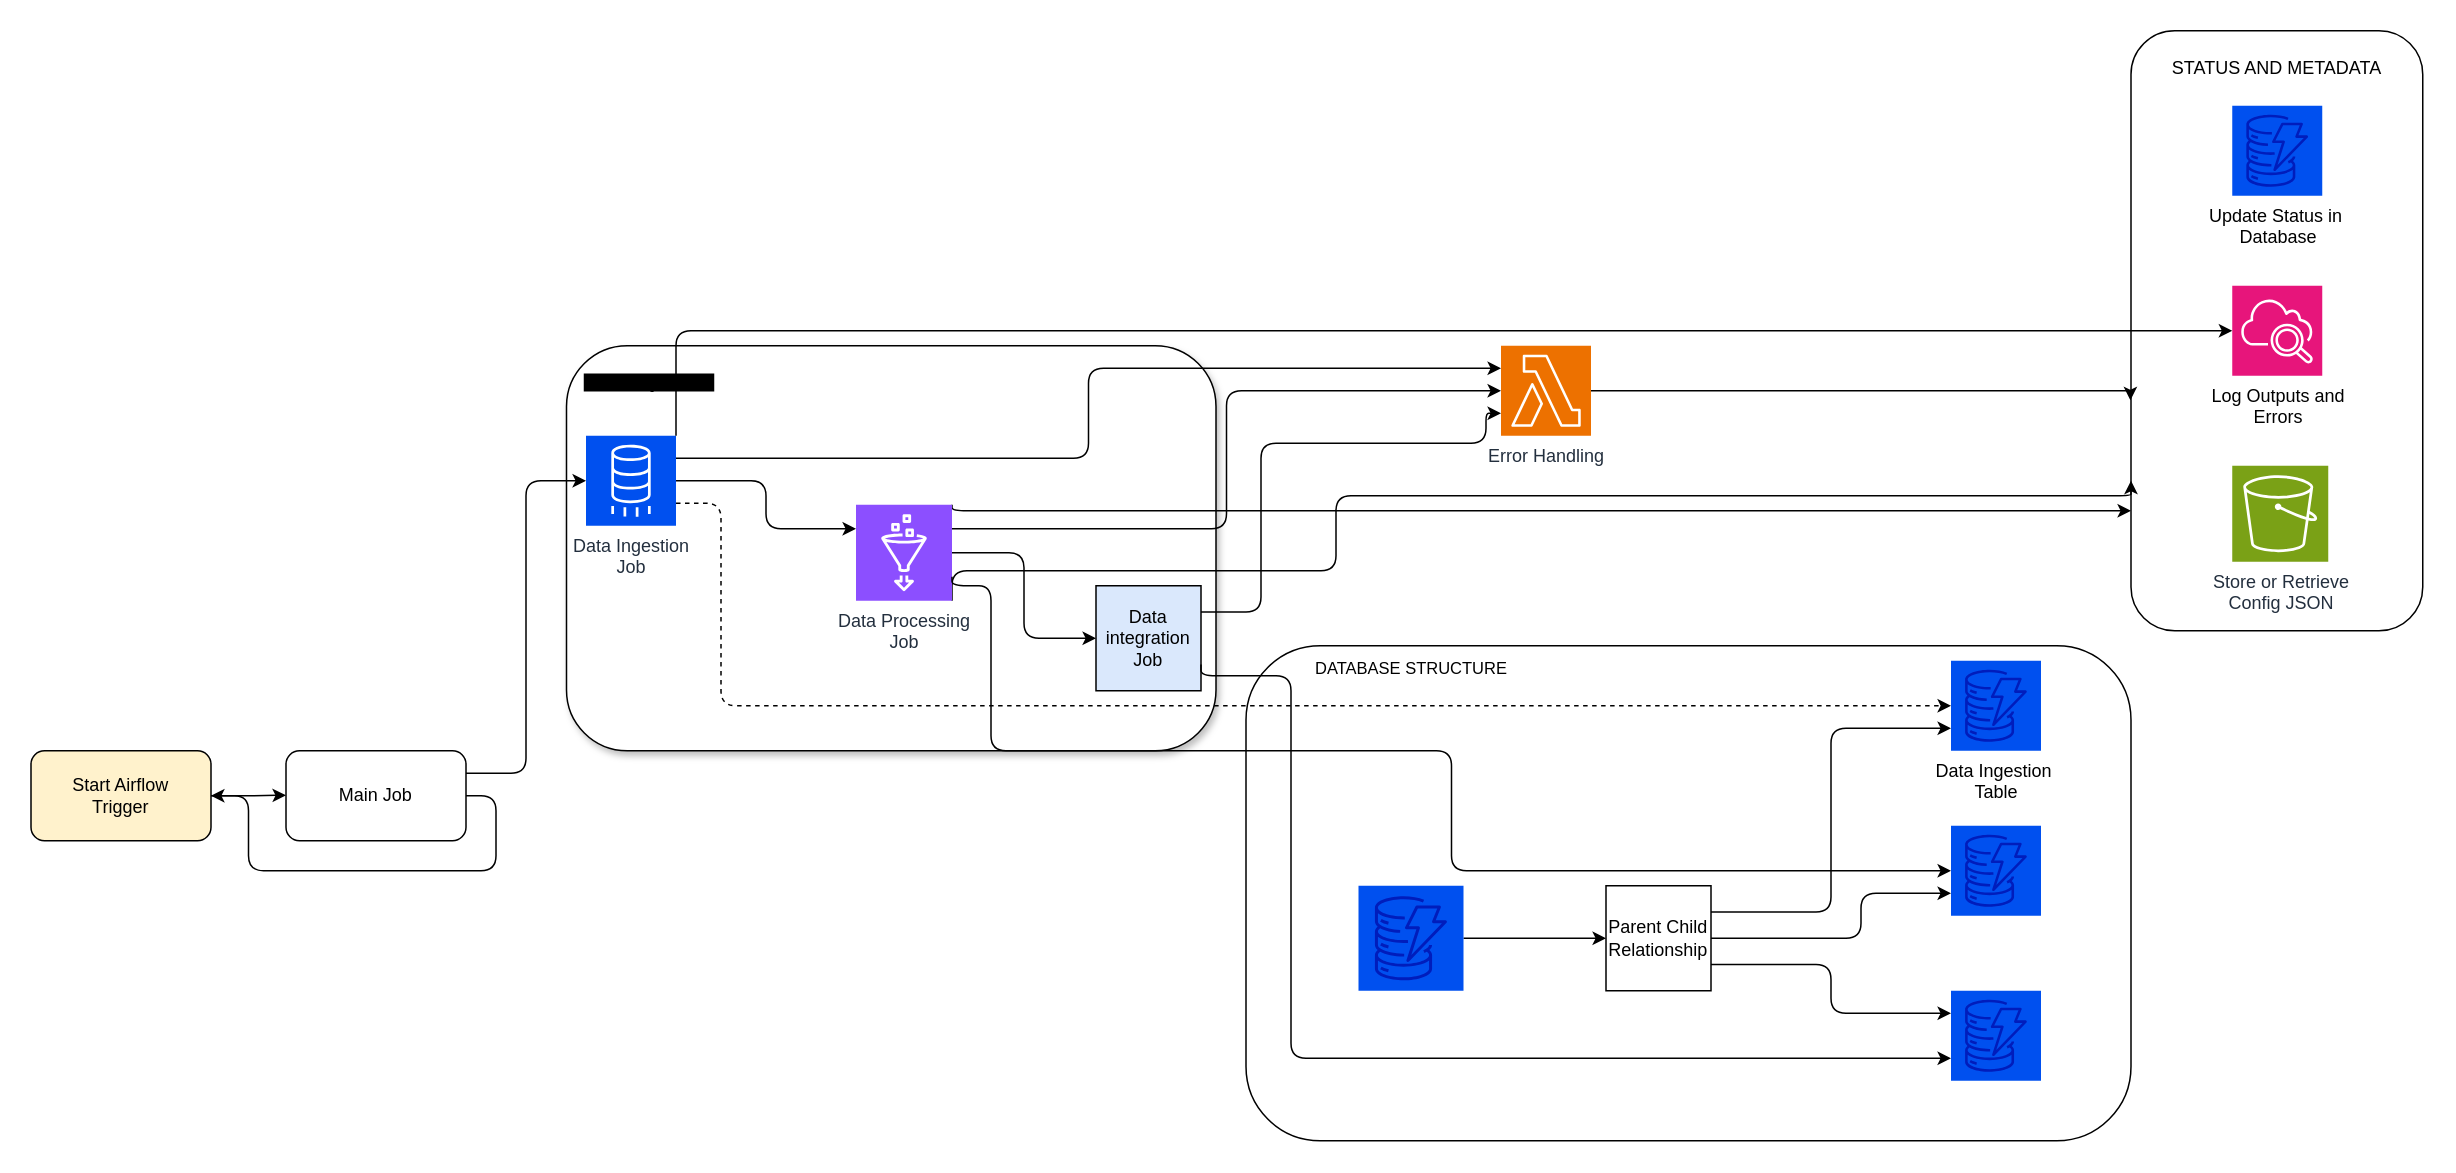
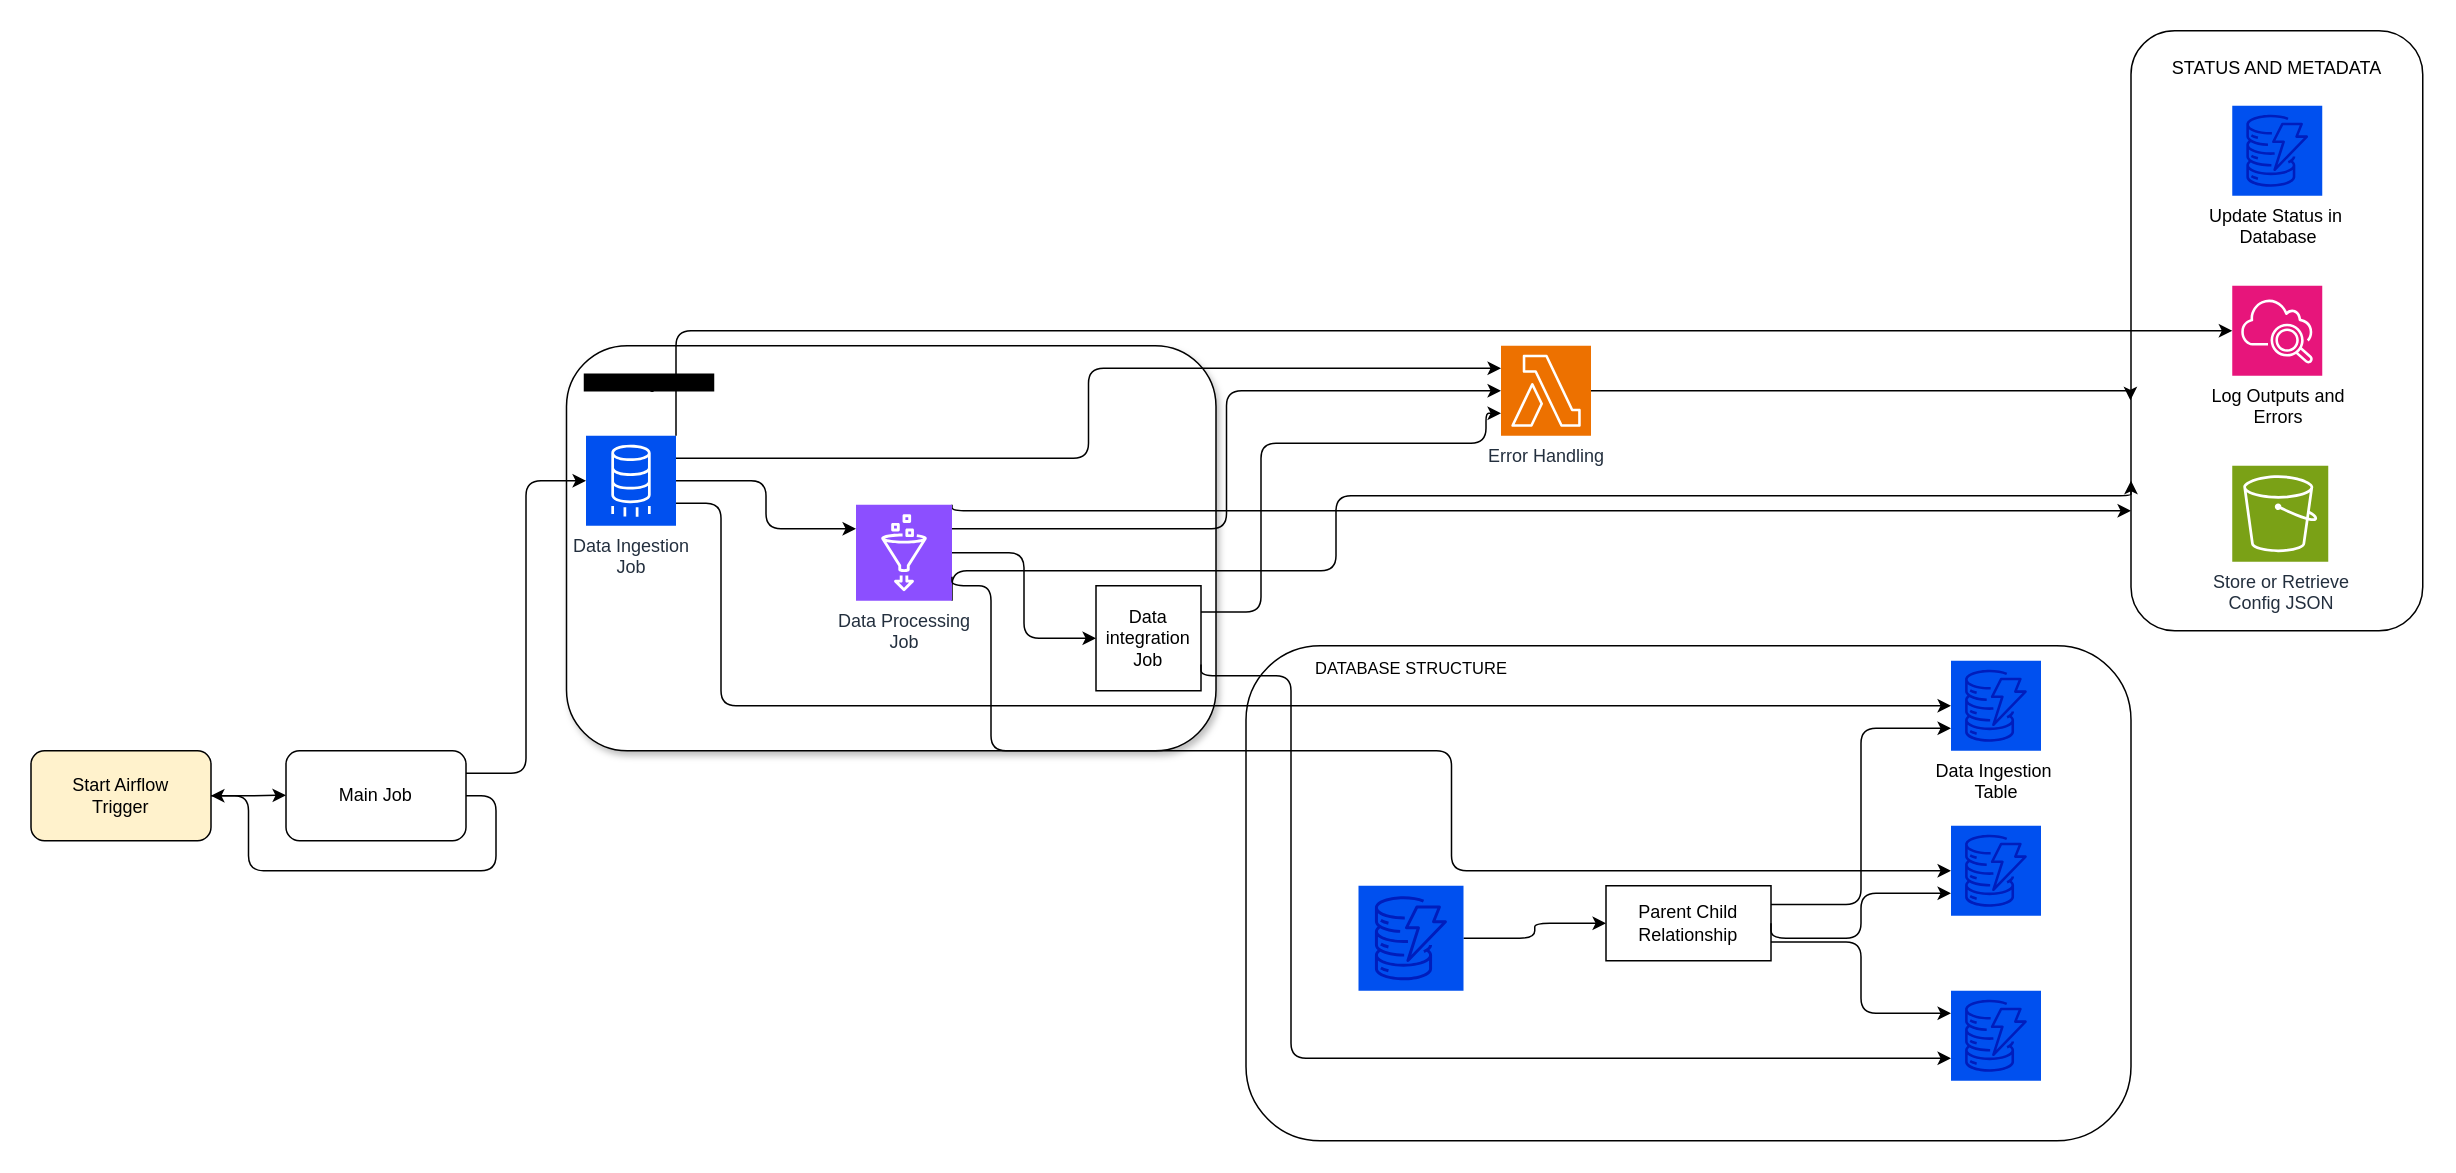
(1148, 638) -> (1148, 638)
(1219, 706) -> (1219, 706)
(1658, 938) -> (1688, 923)
